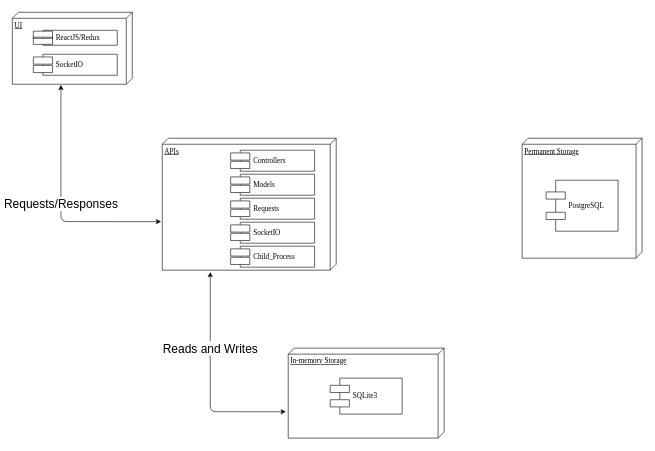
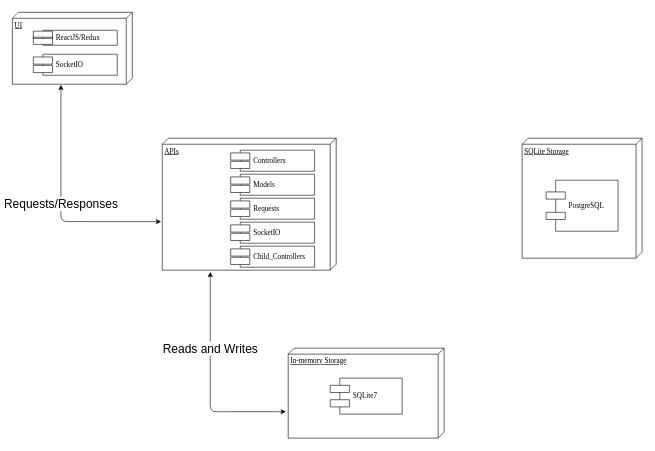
(558, 152) -> (551, 152)
(278, 257) -> (284, 257)
(366, 396) -> (366, 396)
